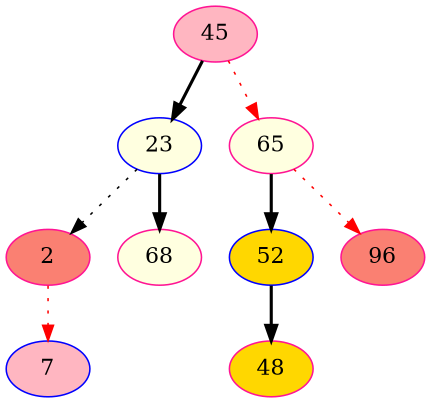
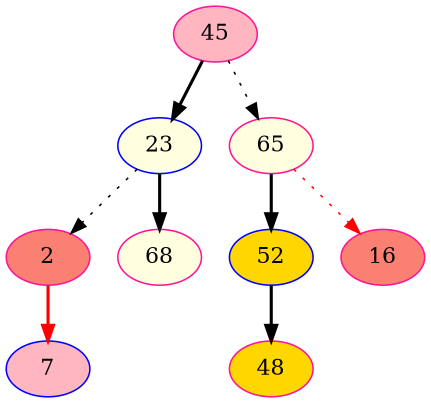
(240, 83) -> (240, 83)
(383, 257) -> (383, 257)
(48, 305) -> (48, 305)
